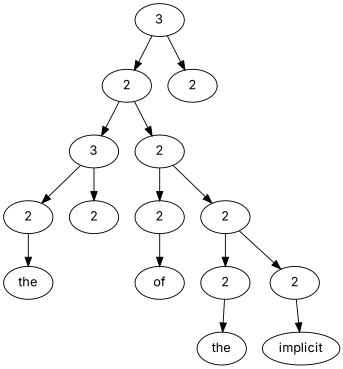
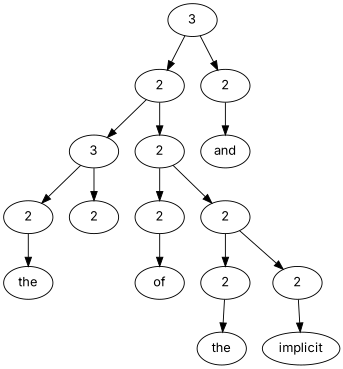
none -> (225, 151)
